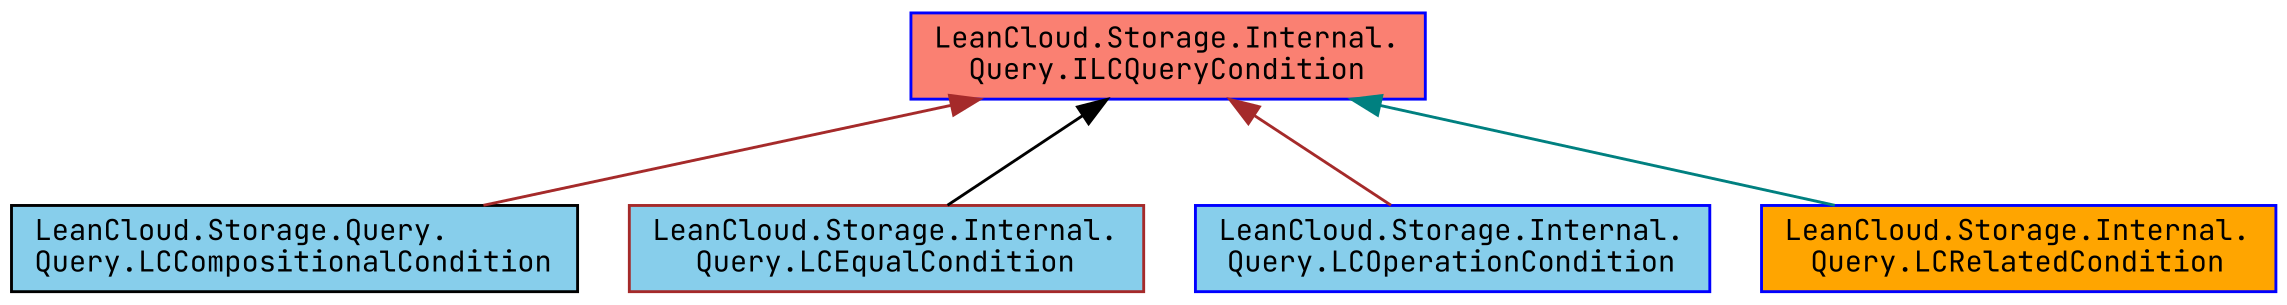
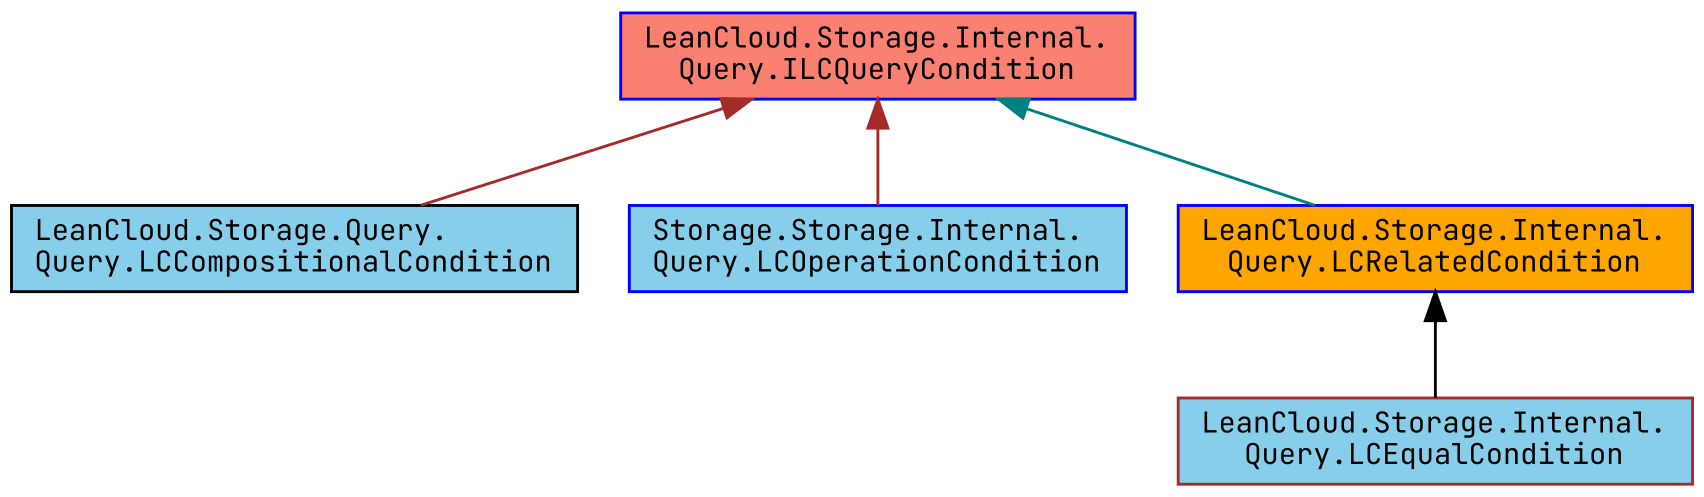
(1015, 160) -> (1435, 360)
(1453, 249) -> (878, 249)
